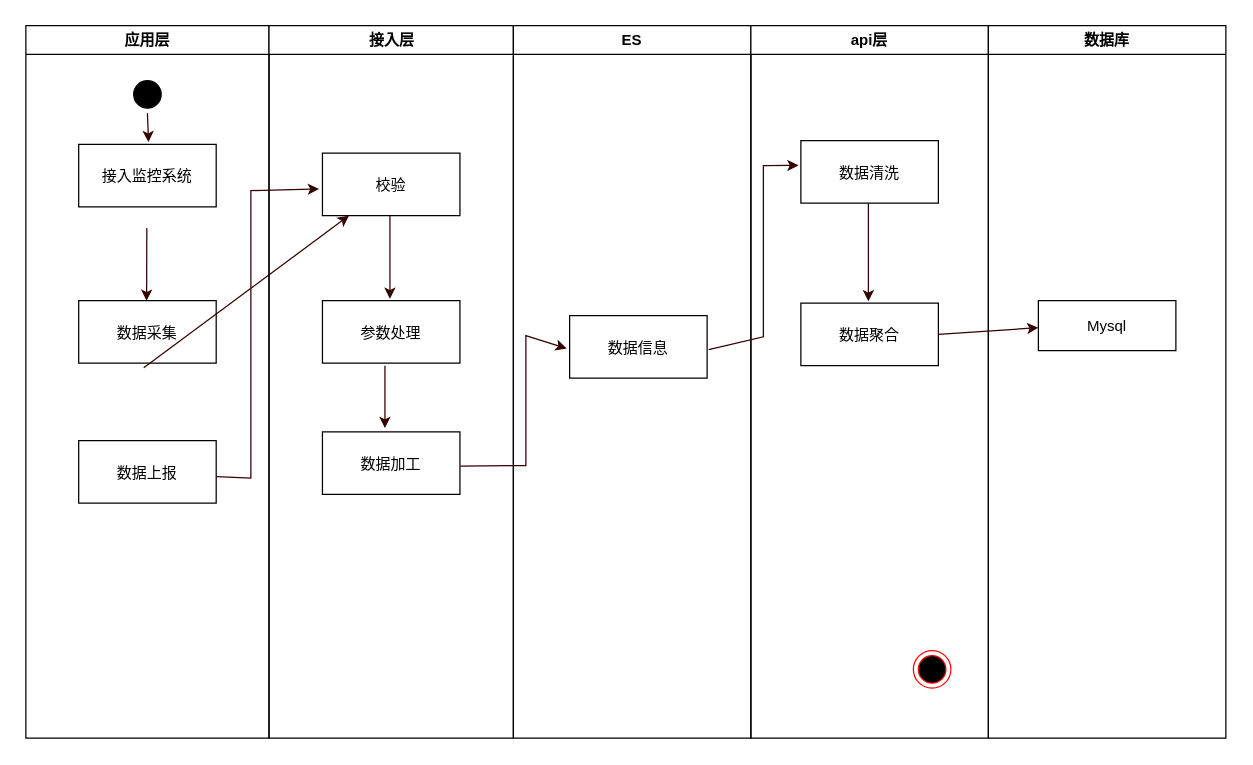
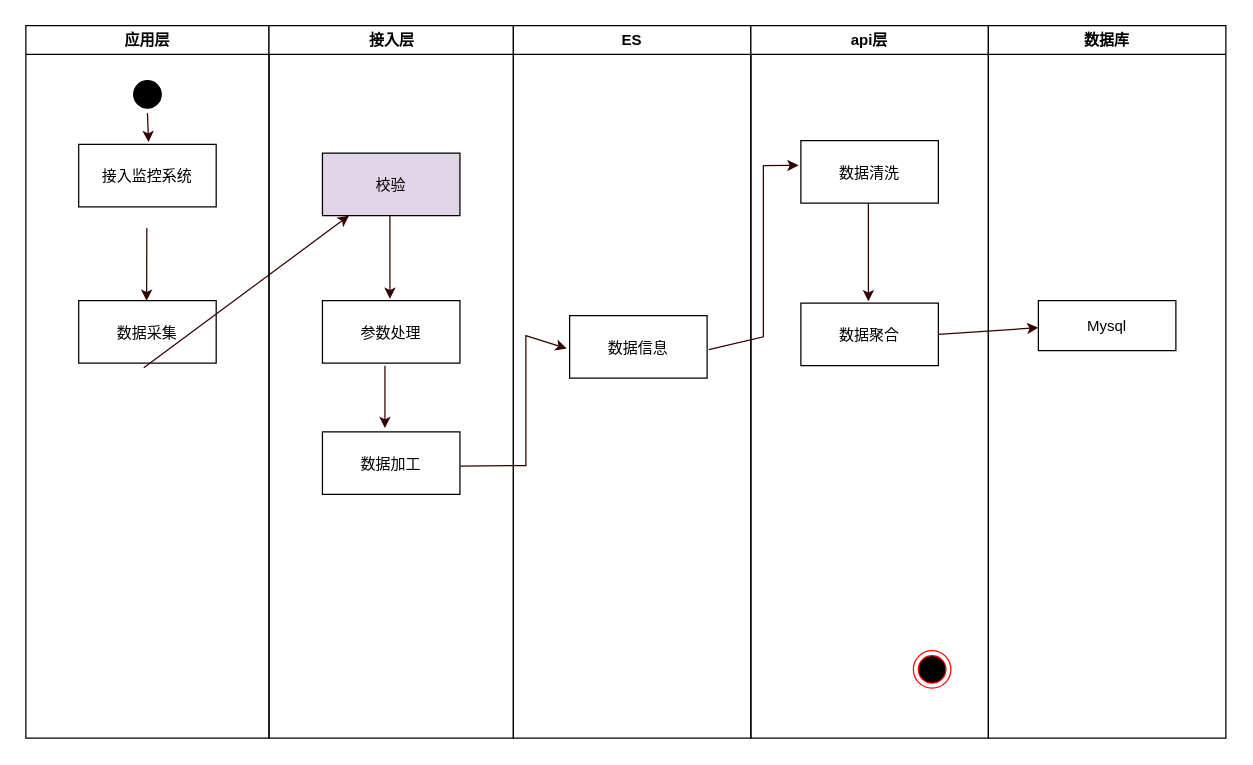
(391, 184) -> (391, 184)
(251, 322) -> none
(147, 472) -> none
